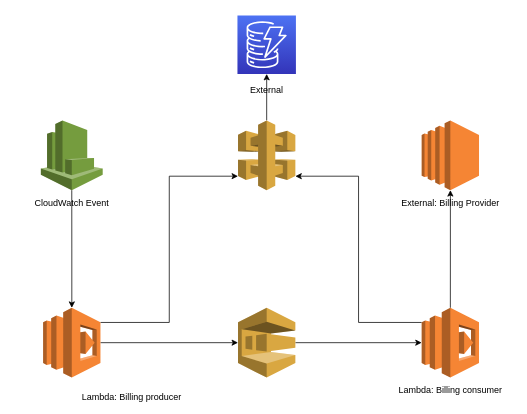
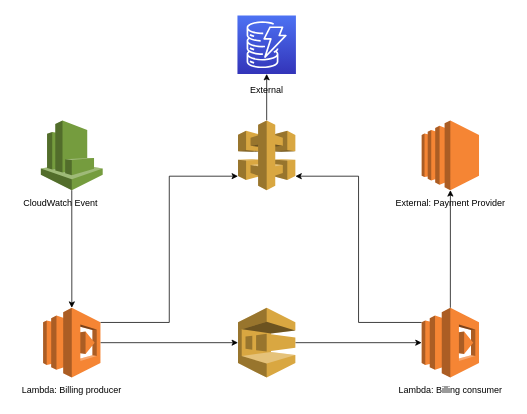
(72, 203) -> (61, 203)
(451, 203) -> (451, 203)
(132, 398) -> (72, 390)
